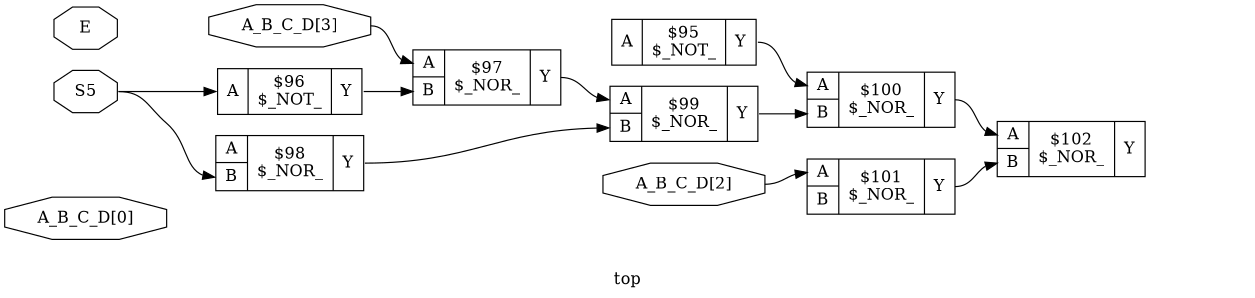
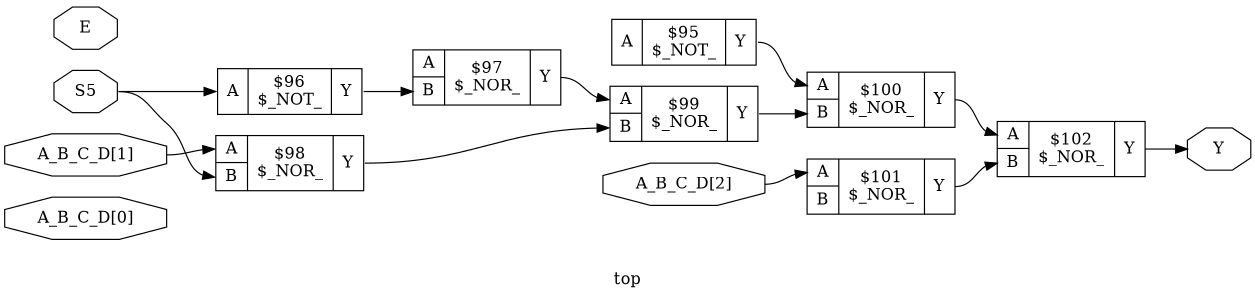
(290, 26) -> none
none -> (1219, 149)
none -> (86, 155)
